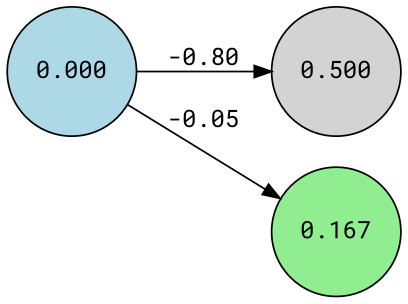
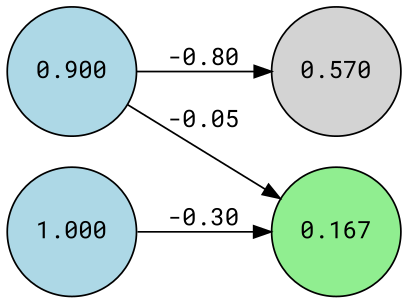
(72, 72) -> (72, 72)
(336, 72) -> (336, 72)
none -> (72, 232)
